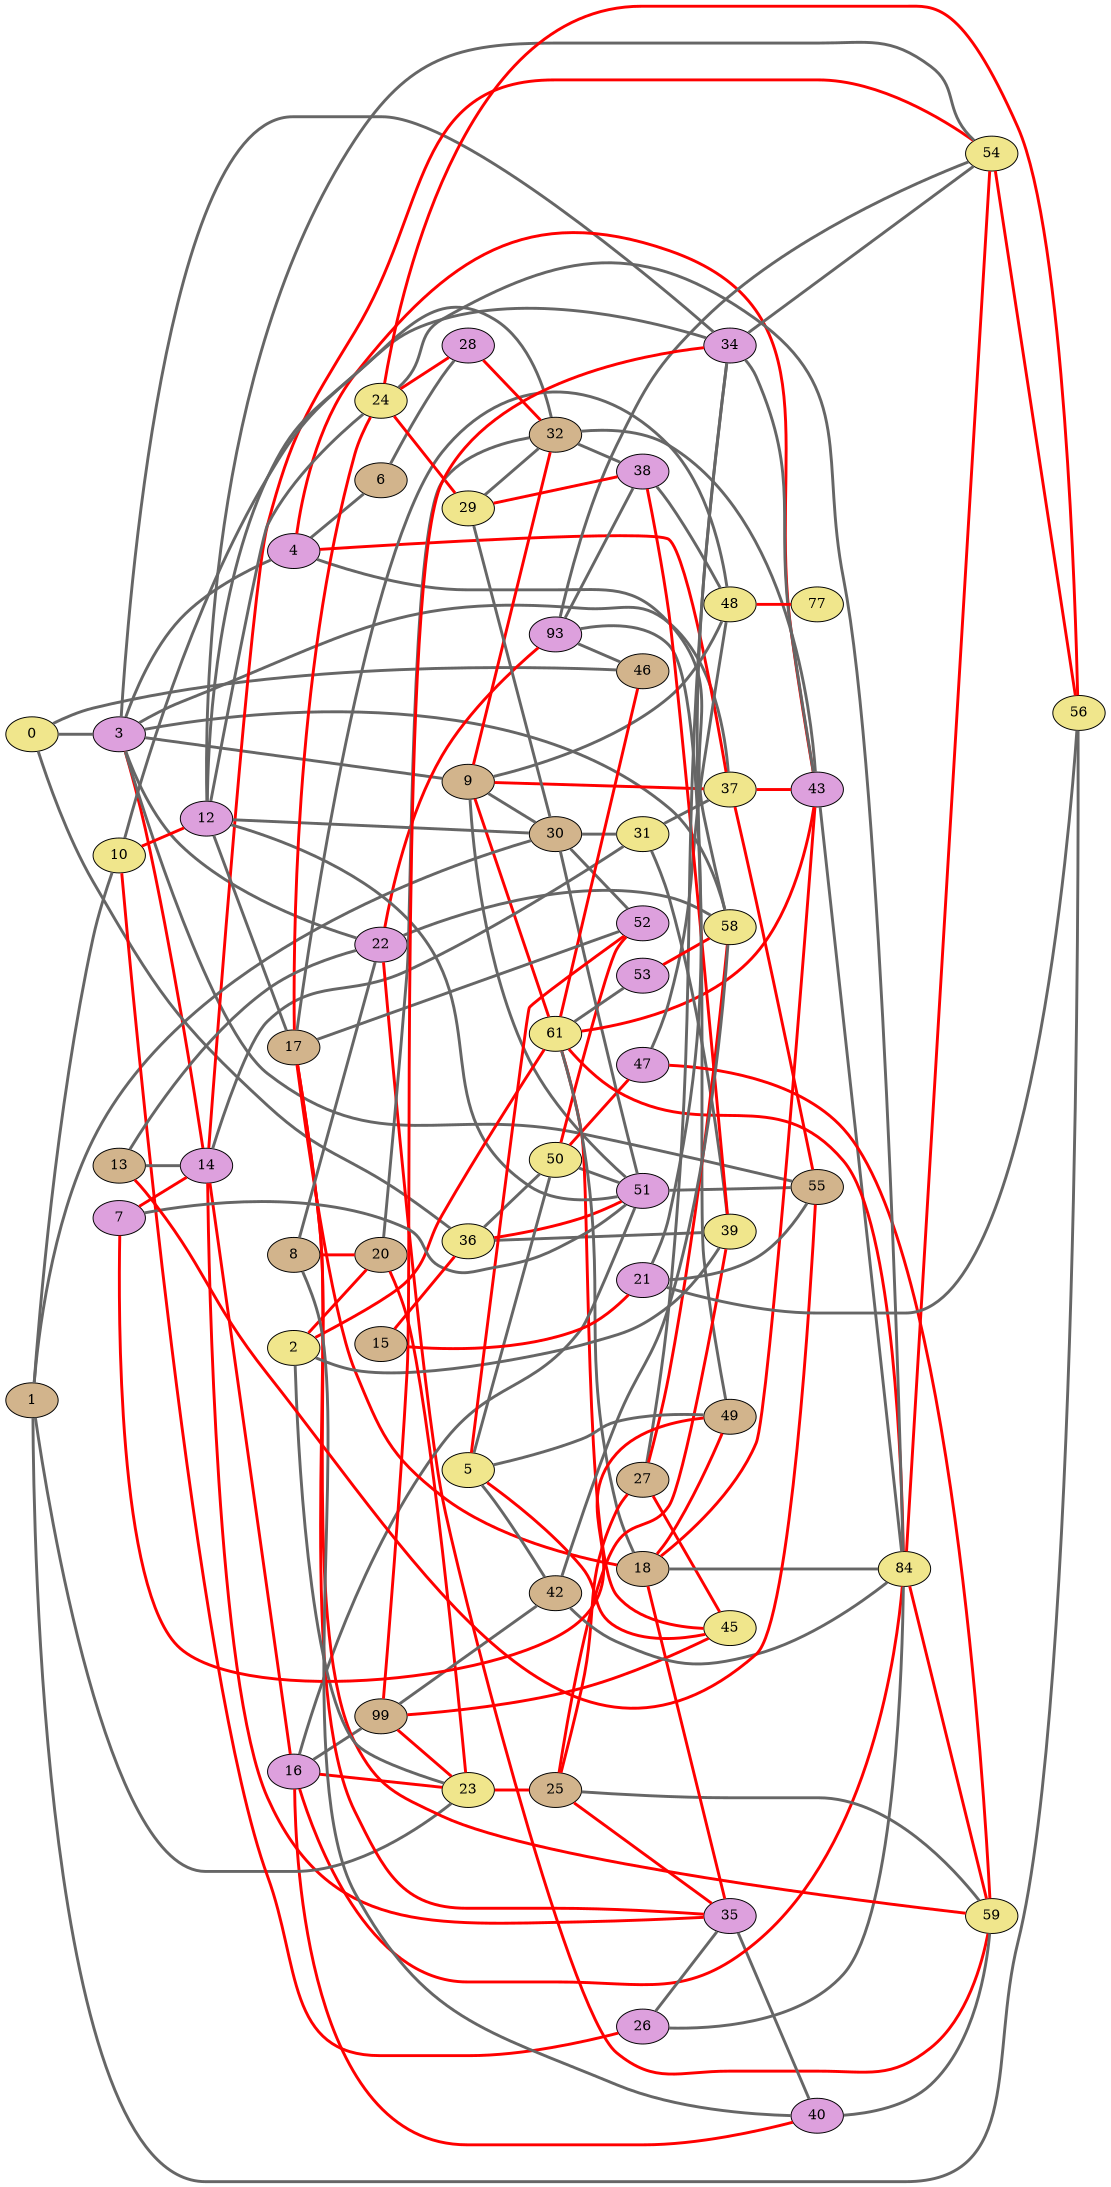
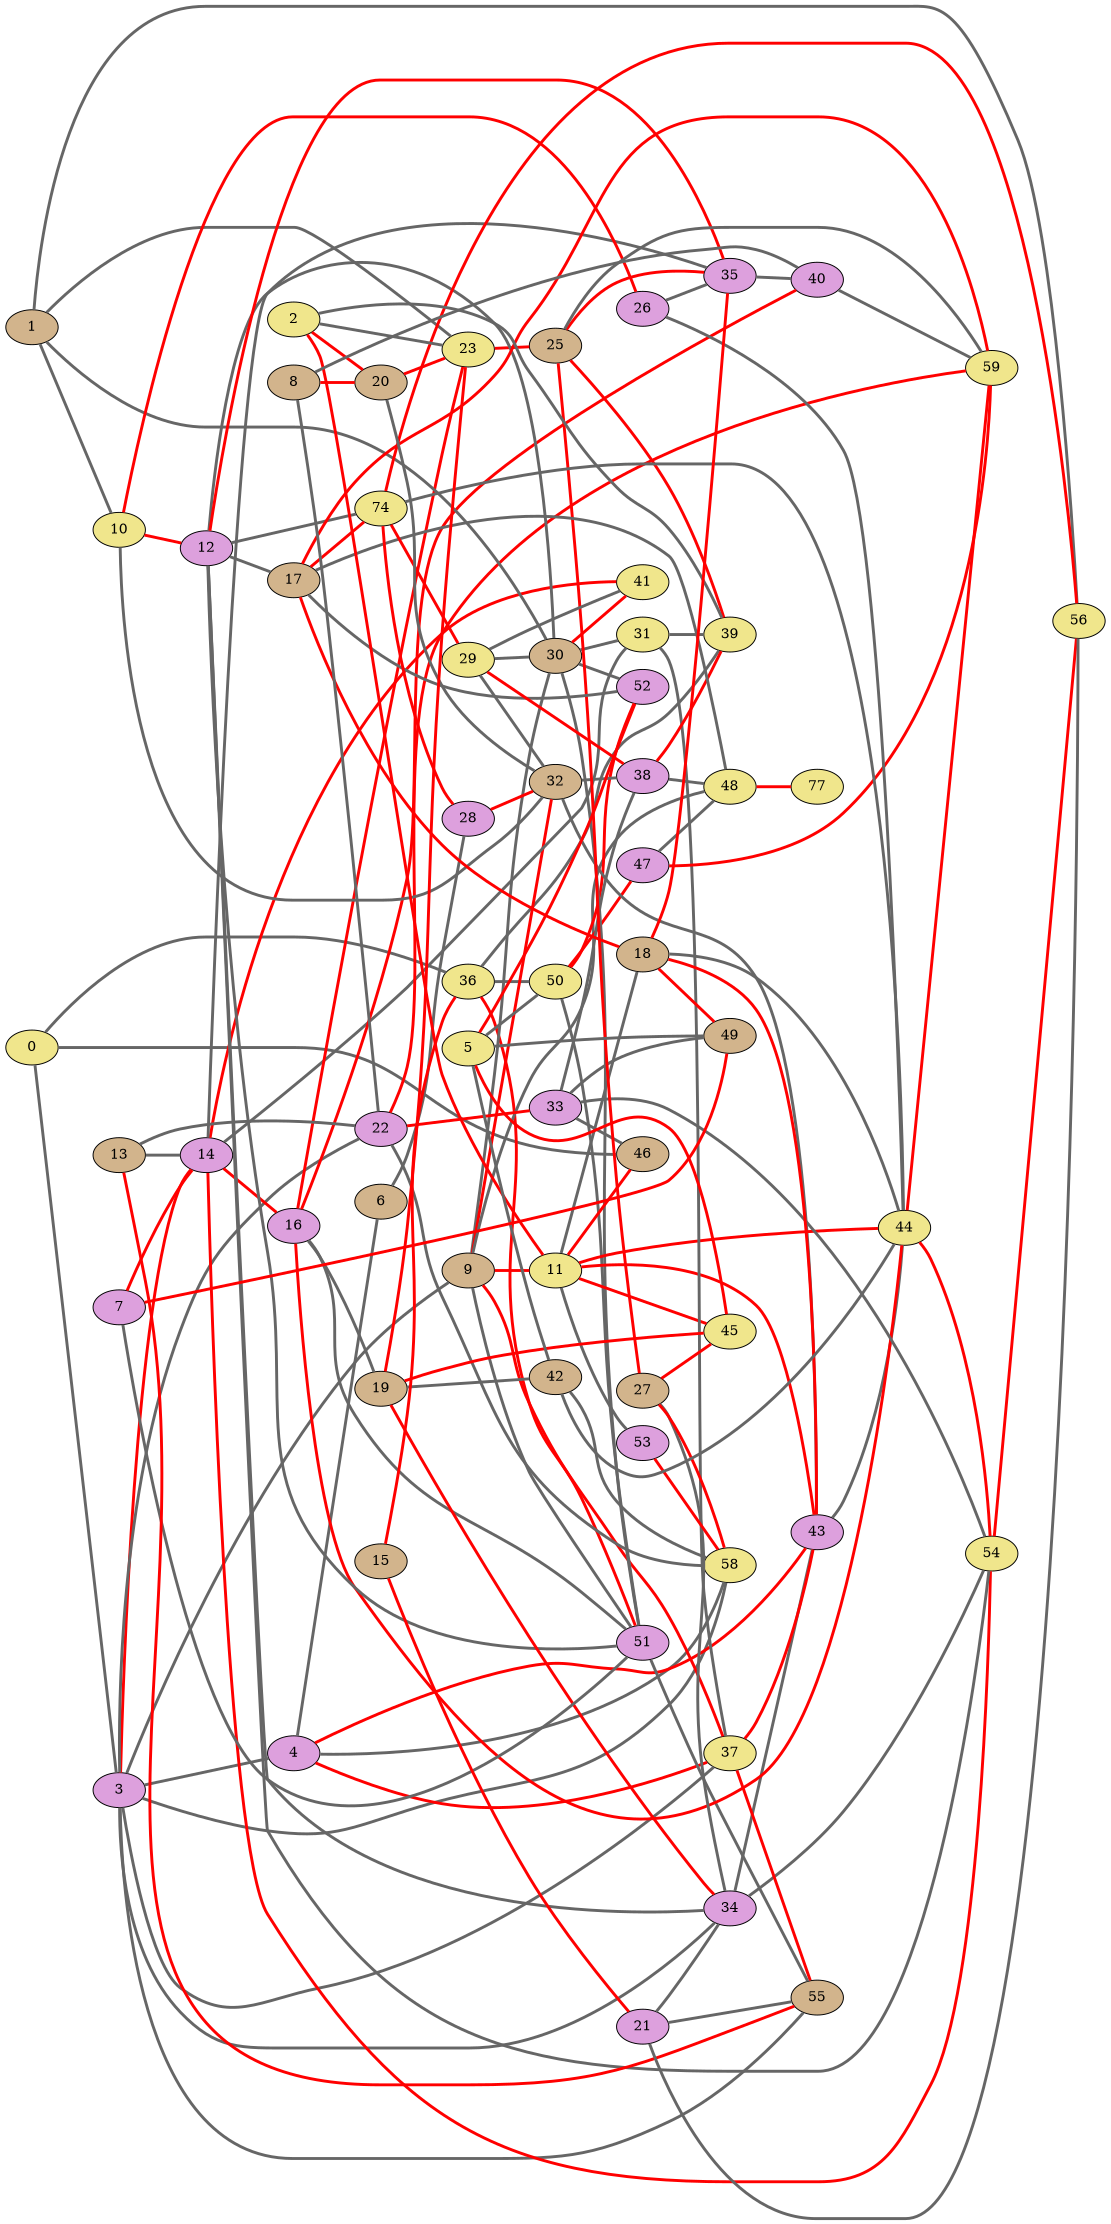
(381, 401) -> (381, 508)
none -> (643, 582)
(555, 634) -> (555, 1108)
(555, 1034) -> (555, 1270)
(904, 1569) -> (904, 1228)
(381, 1716) -> (381, 1389)
(332, 1723) -> (351, 93)
(249, 1735) -> (241, 484)
